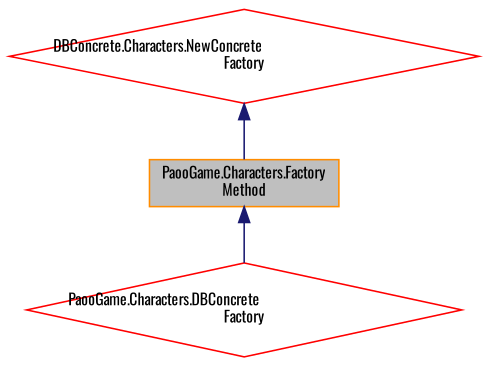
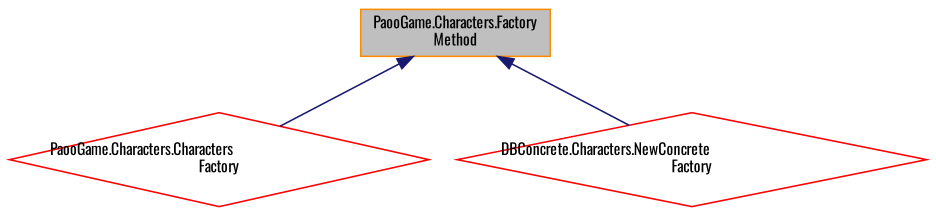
(244, 140) -> (570, 95)
(244, 310) -> (219, 160)
